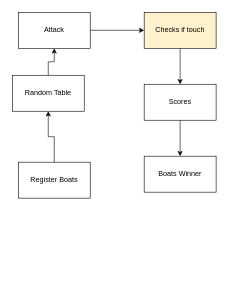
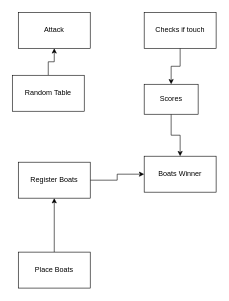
(138, 30) -> none
(180, 30) -> (180, 30)
(180, 102) -> (171, 99)
(48, 137) -> (117, 174)
none -> (54, 251)
none -> (54, 270)
